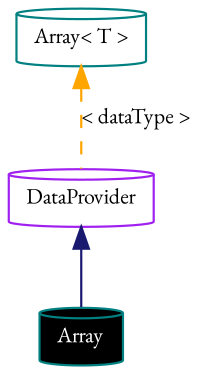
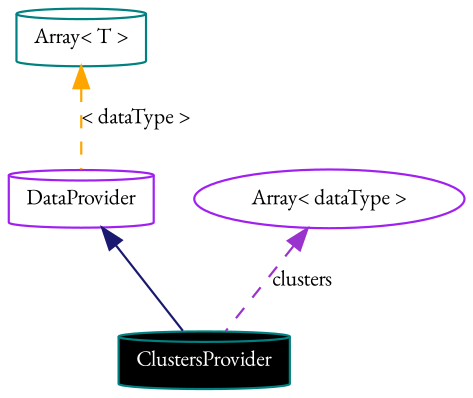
none -> (329, 199)
(81, 337) -> (204, 360)
